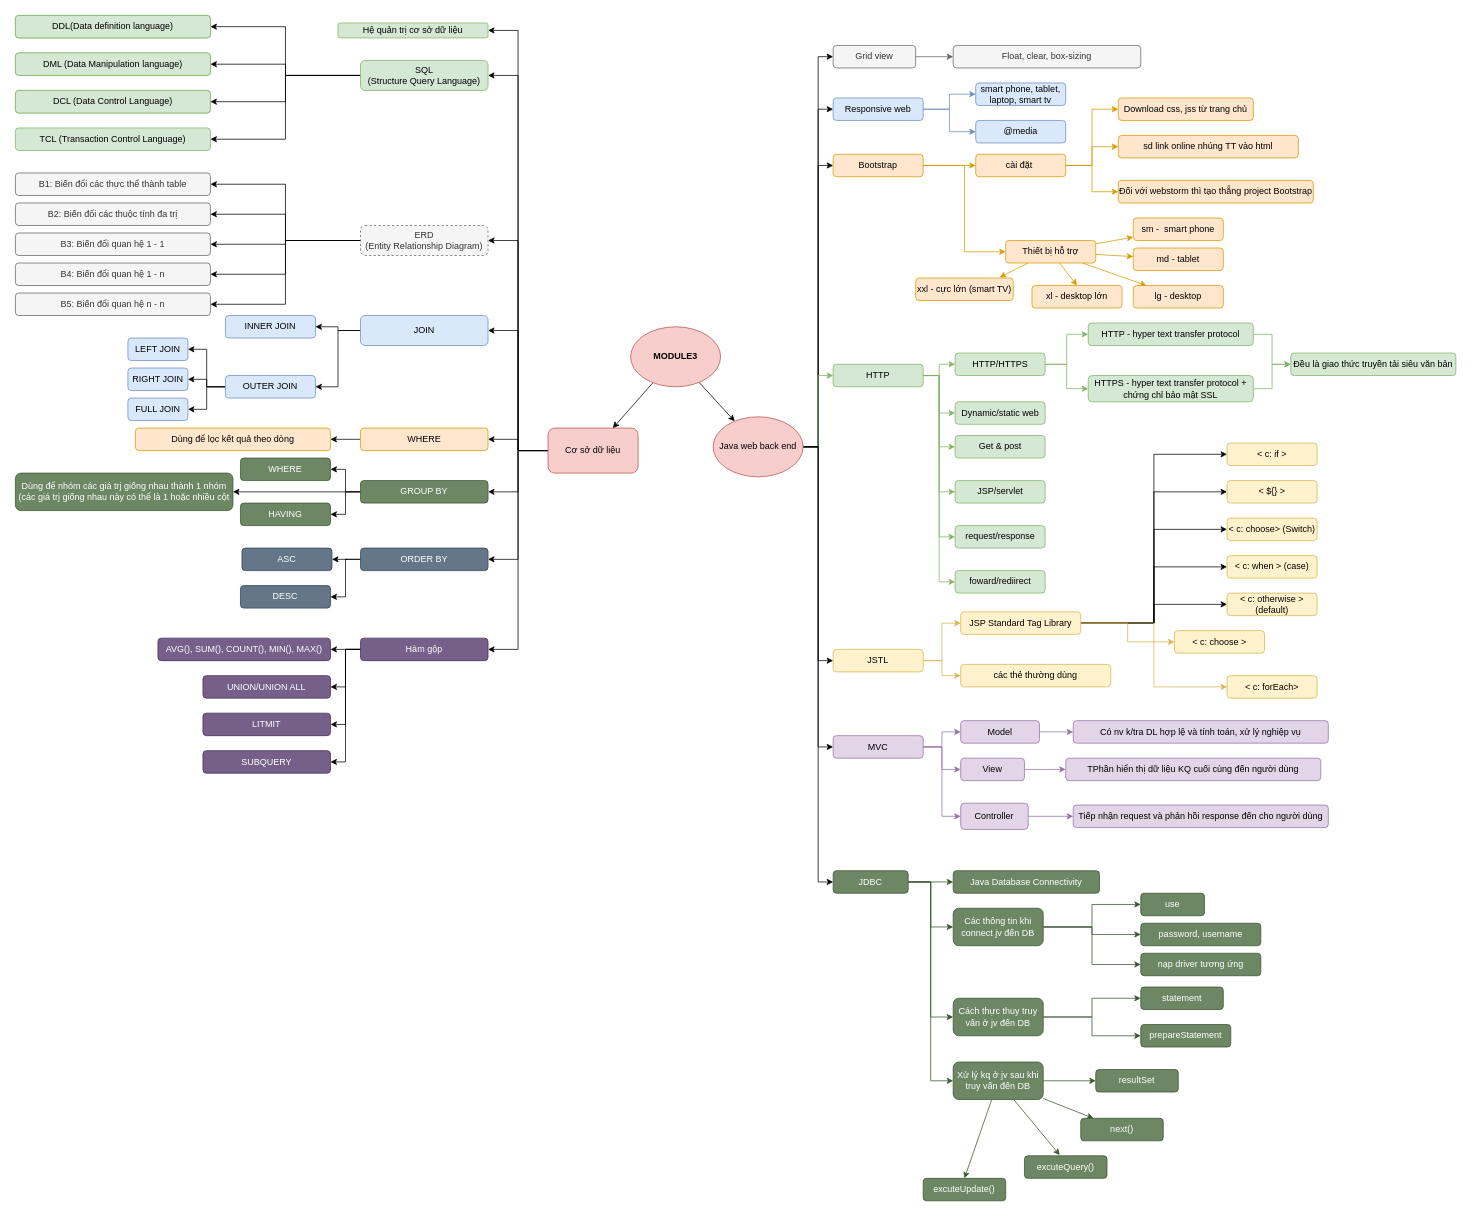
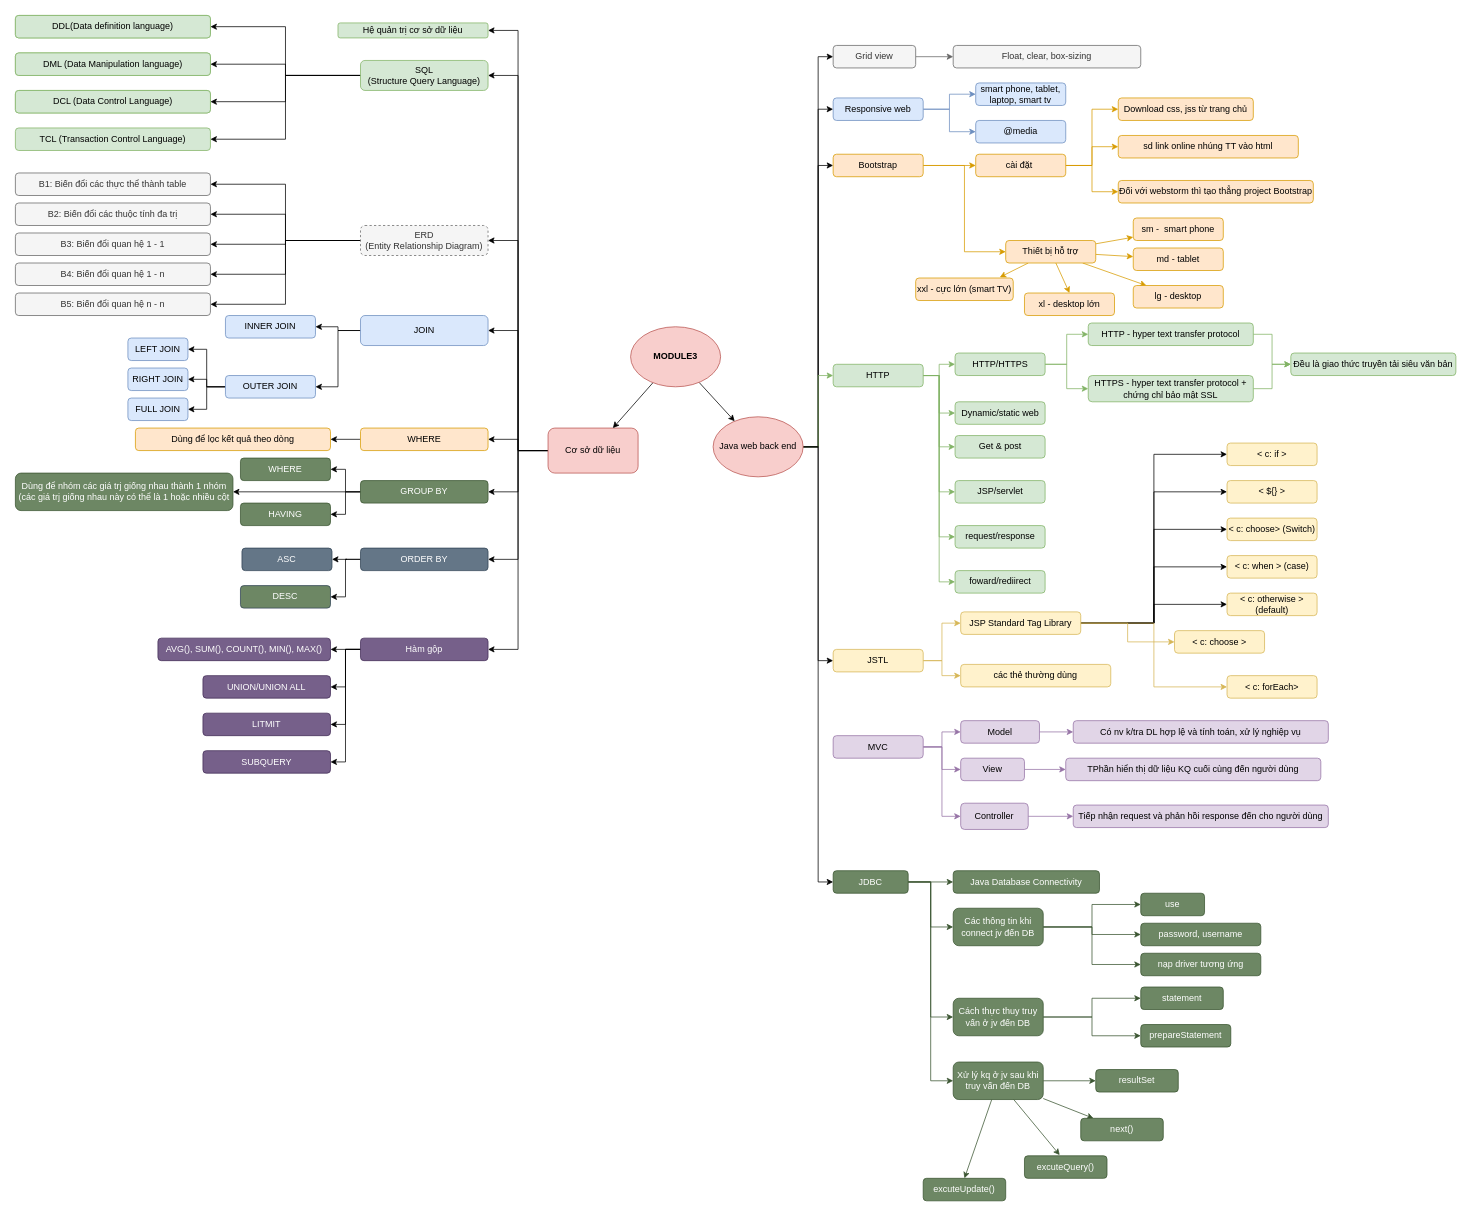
(1077, 297) -> (1069, 304)
(285, 597) -> (285, 597)
(826, 747) -> none
